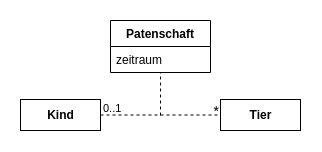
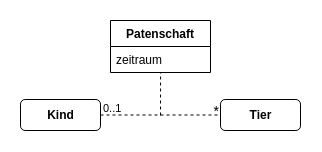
(61, 115) -> (61, 115)
(261, 115) -> (261, 115)
